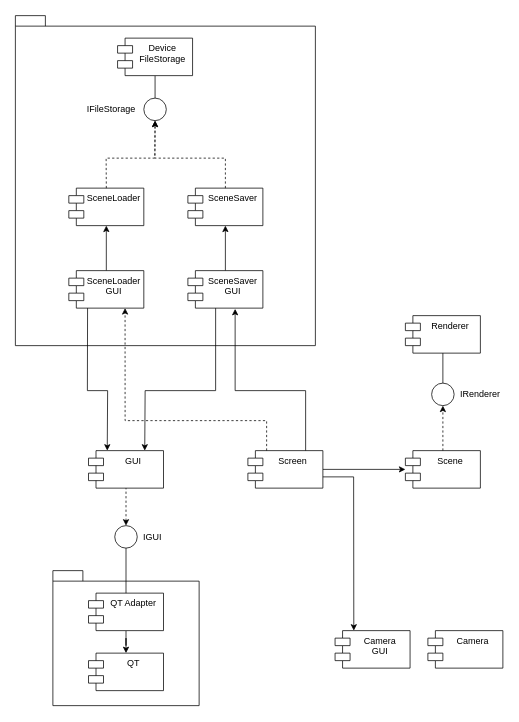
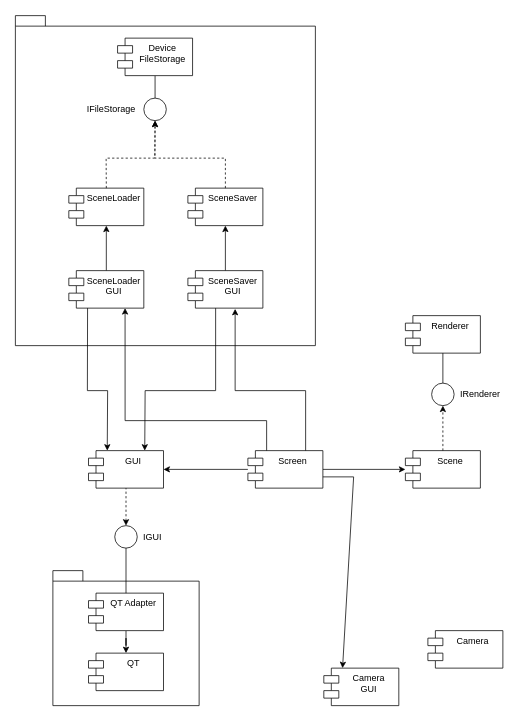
(157, 420) -> (157, 420)
none -> (209, 469)
(373, 649) -> (361, 687)
